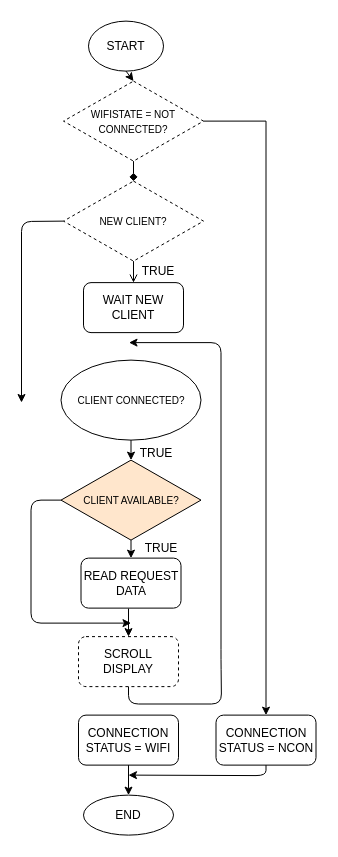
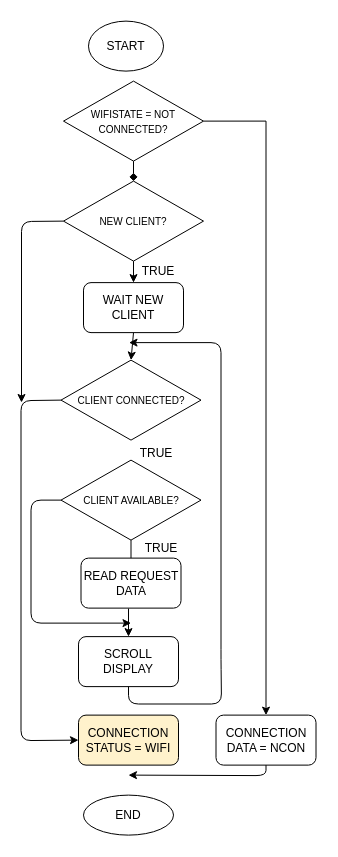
(128, 74) -> none
(134, 121) -> (134, 121)
(134, 221) -> (134, 221)
(134, 275) -> (134, 274)
none -> (133, 343)
(131, 400) -> (131, 400)
(131, 446) -> none
(131, 500) -> (131, 500)
(131, 550) -> (131, 552)
none -> (21, 576)
(129, 662) -> (129, 662)
(129, 740) -> (129, 740)
(267, 741) -> (267, 741)
(129, 776) -> none
